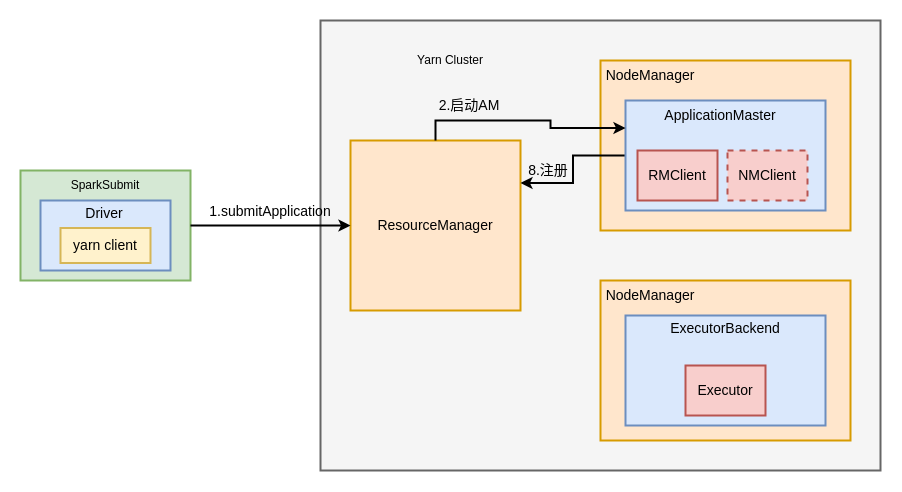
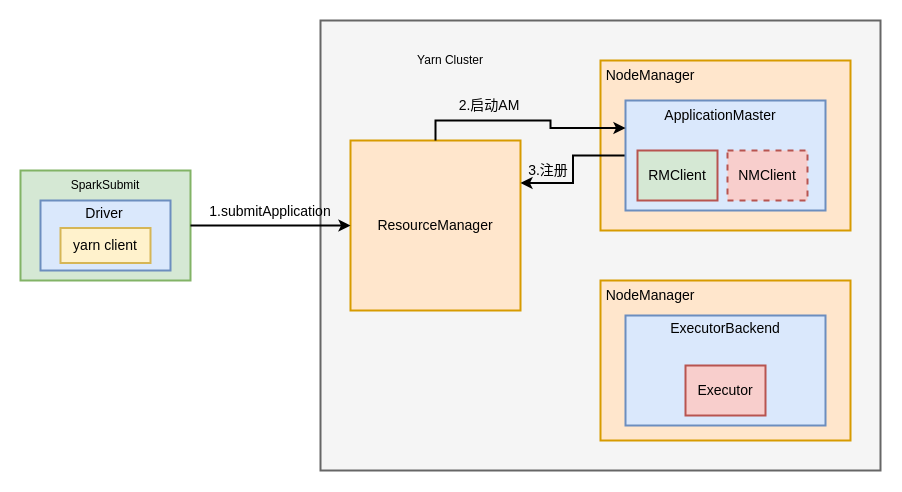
(470, 106) -> (490, 106)
(549, 171) -> (549, 171)
(678, 176) -> (678, 176)
